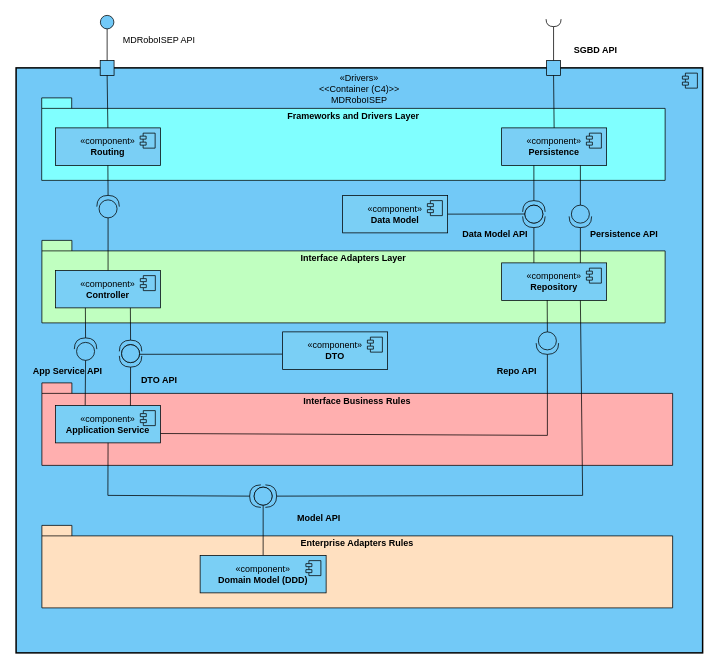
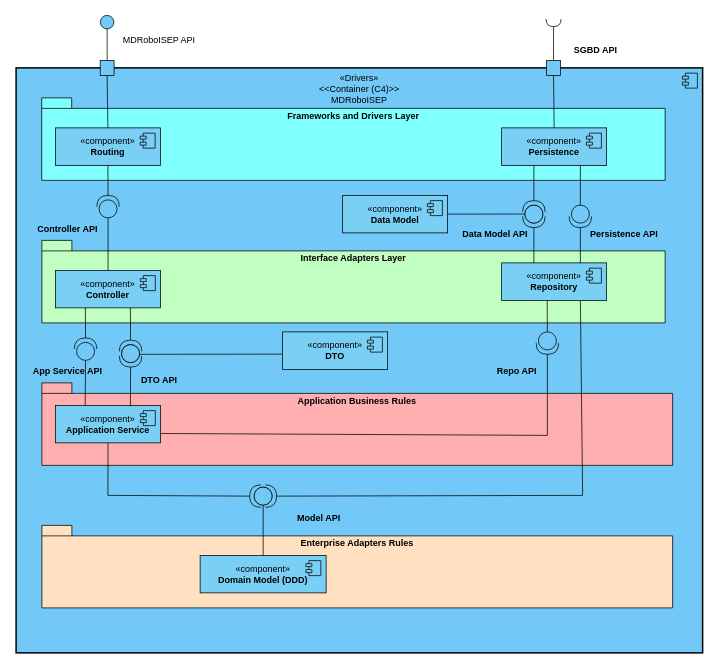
none -> (67, 229)
(357, 401) -> (357, 401)
